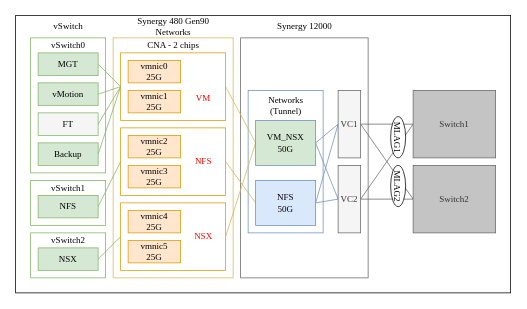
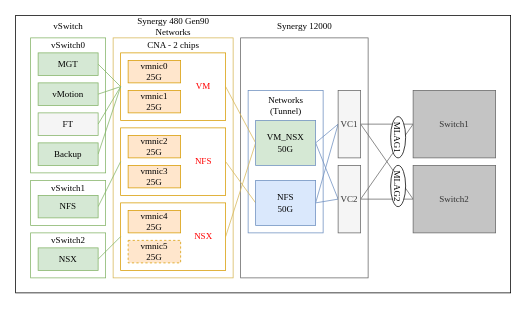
(203, 98) -> (203, 87)
(154, 252) -> (154, 252)
